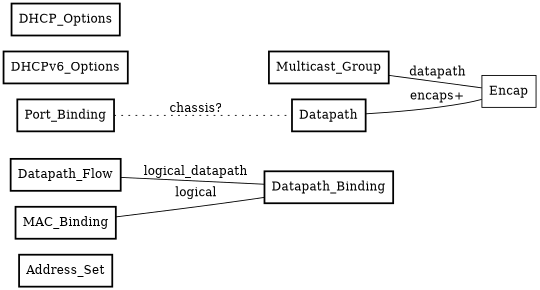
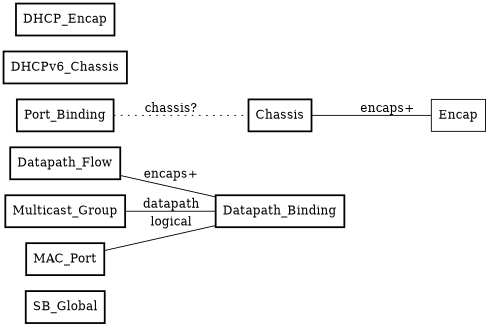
(66, 20) -> (65, 20)
(66, 67) -> (65, 67)
(435, 82) -> (170, 211)
(329, 115) -> (280, 115)
(196, 172) -> (171, 174)
(66, 223) -> (65, 259)
(66, 271) -> none
none -> (65, 307)
